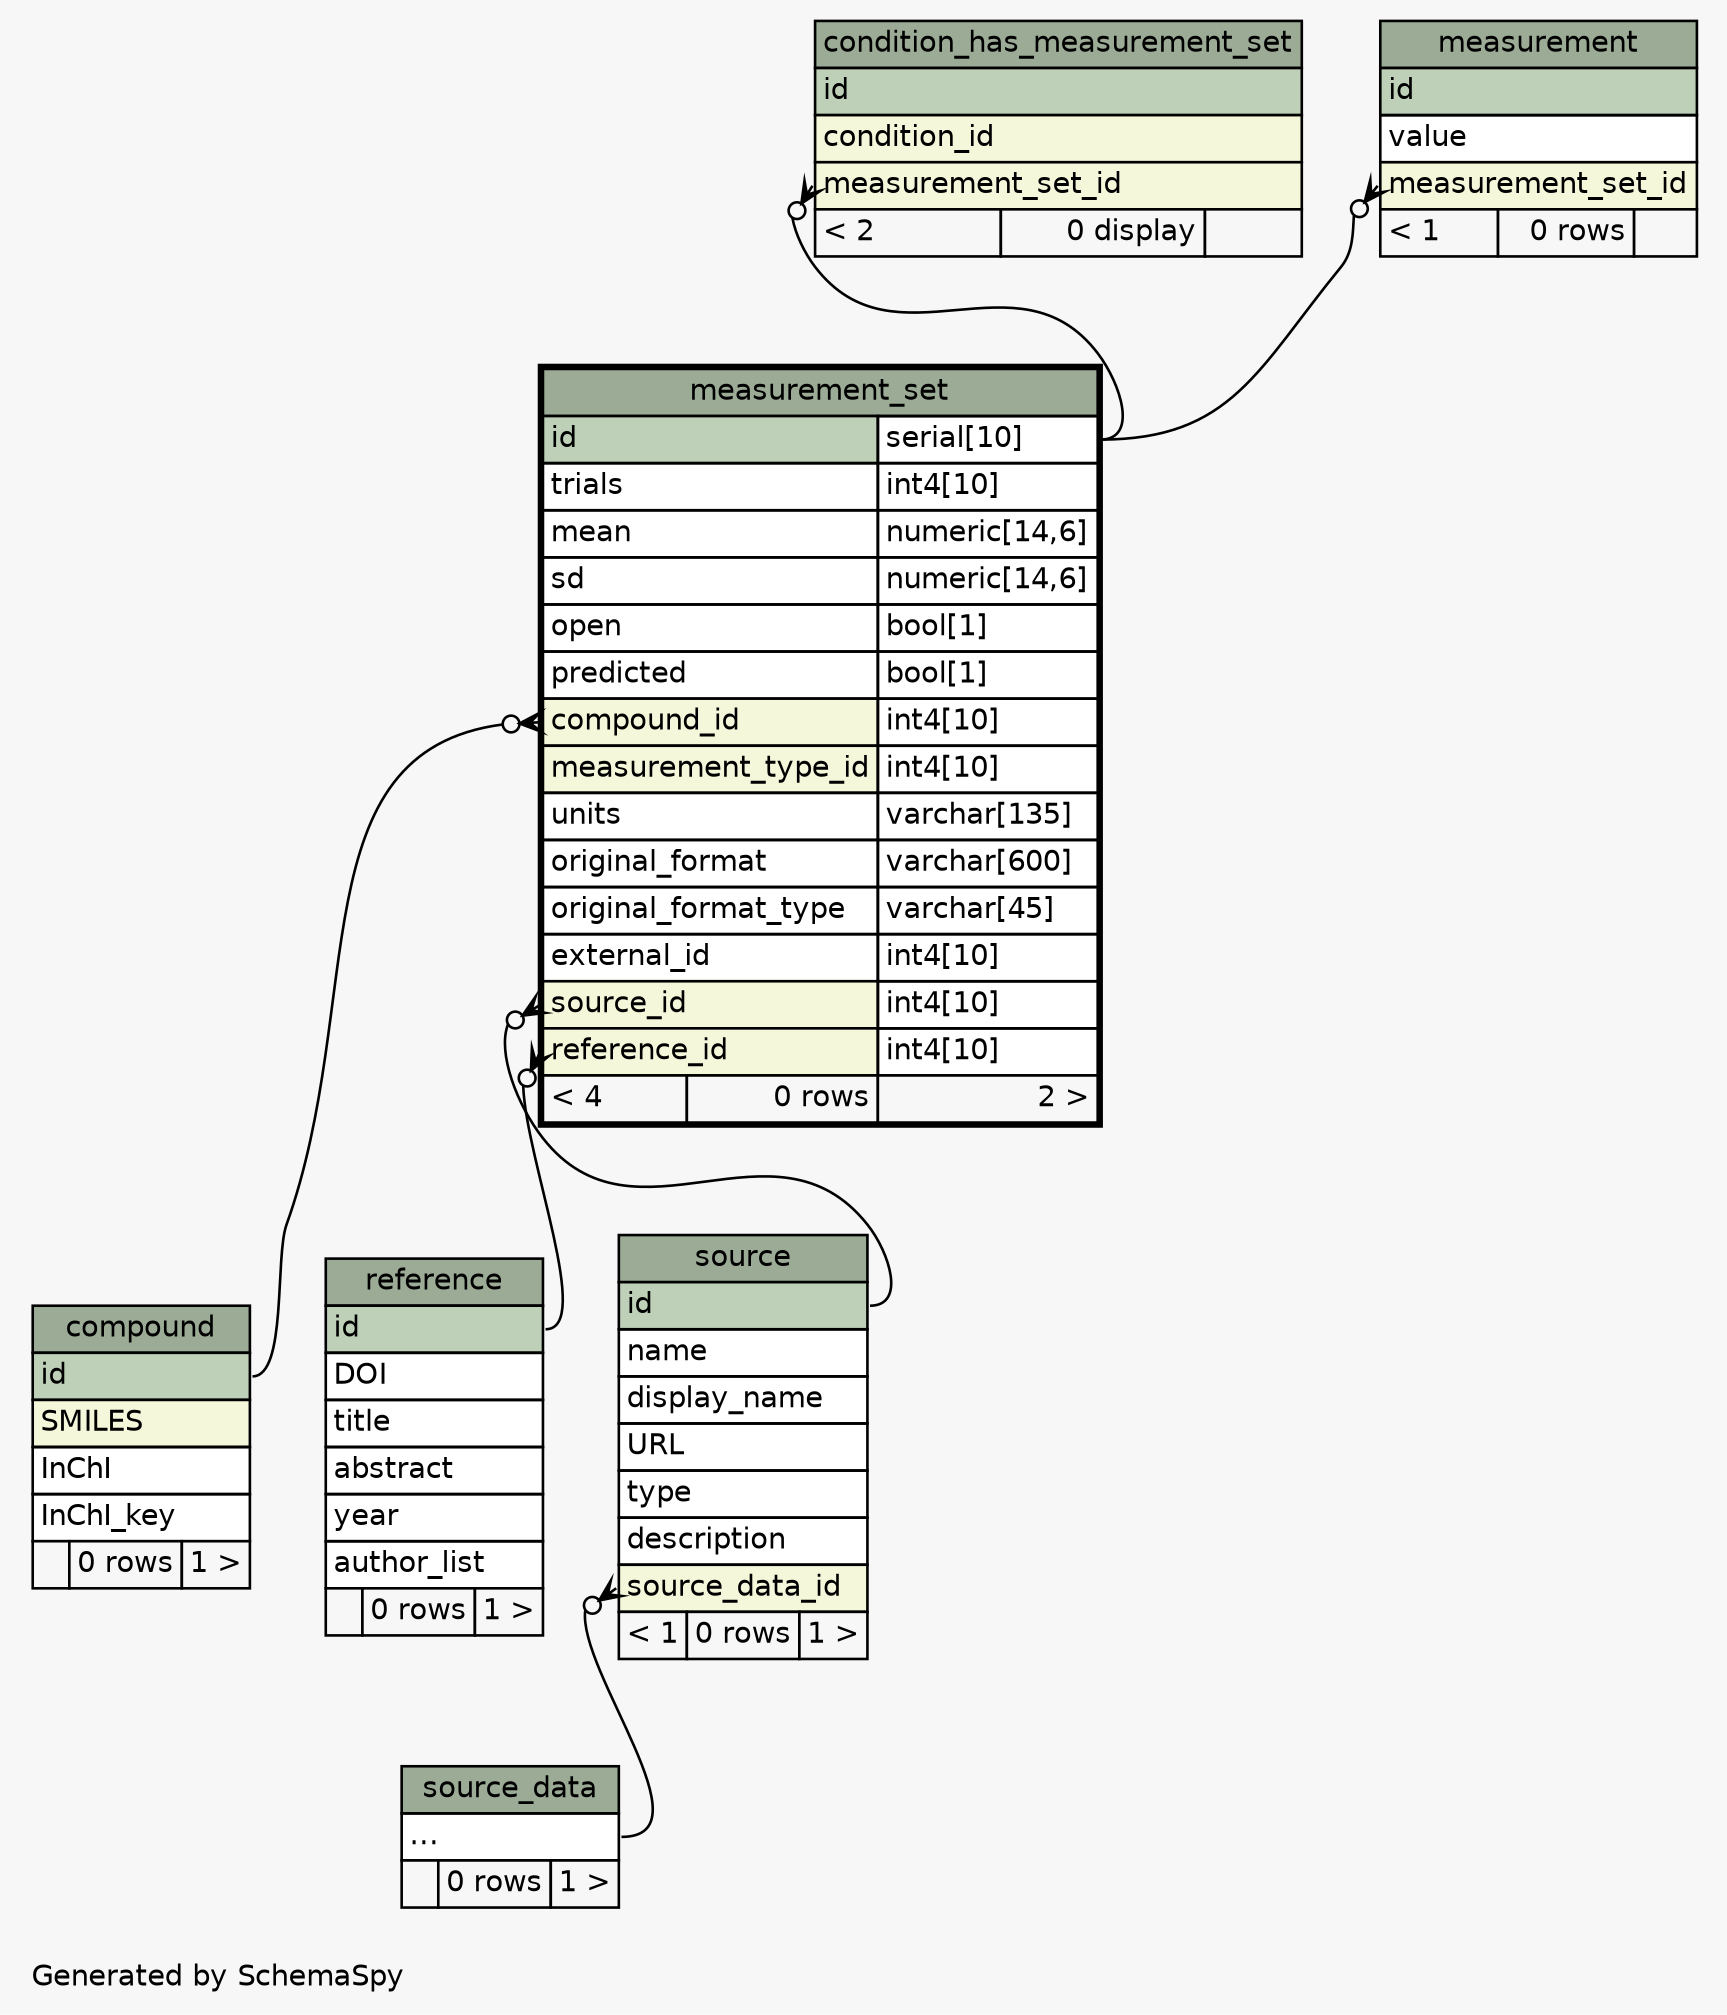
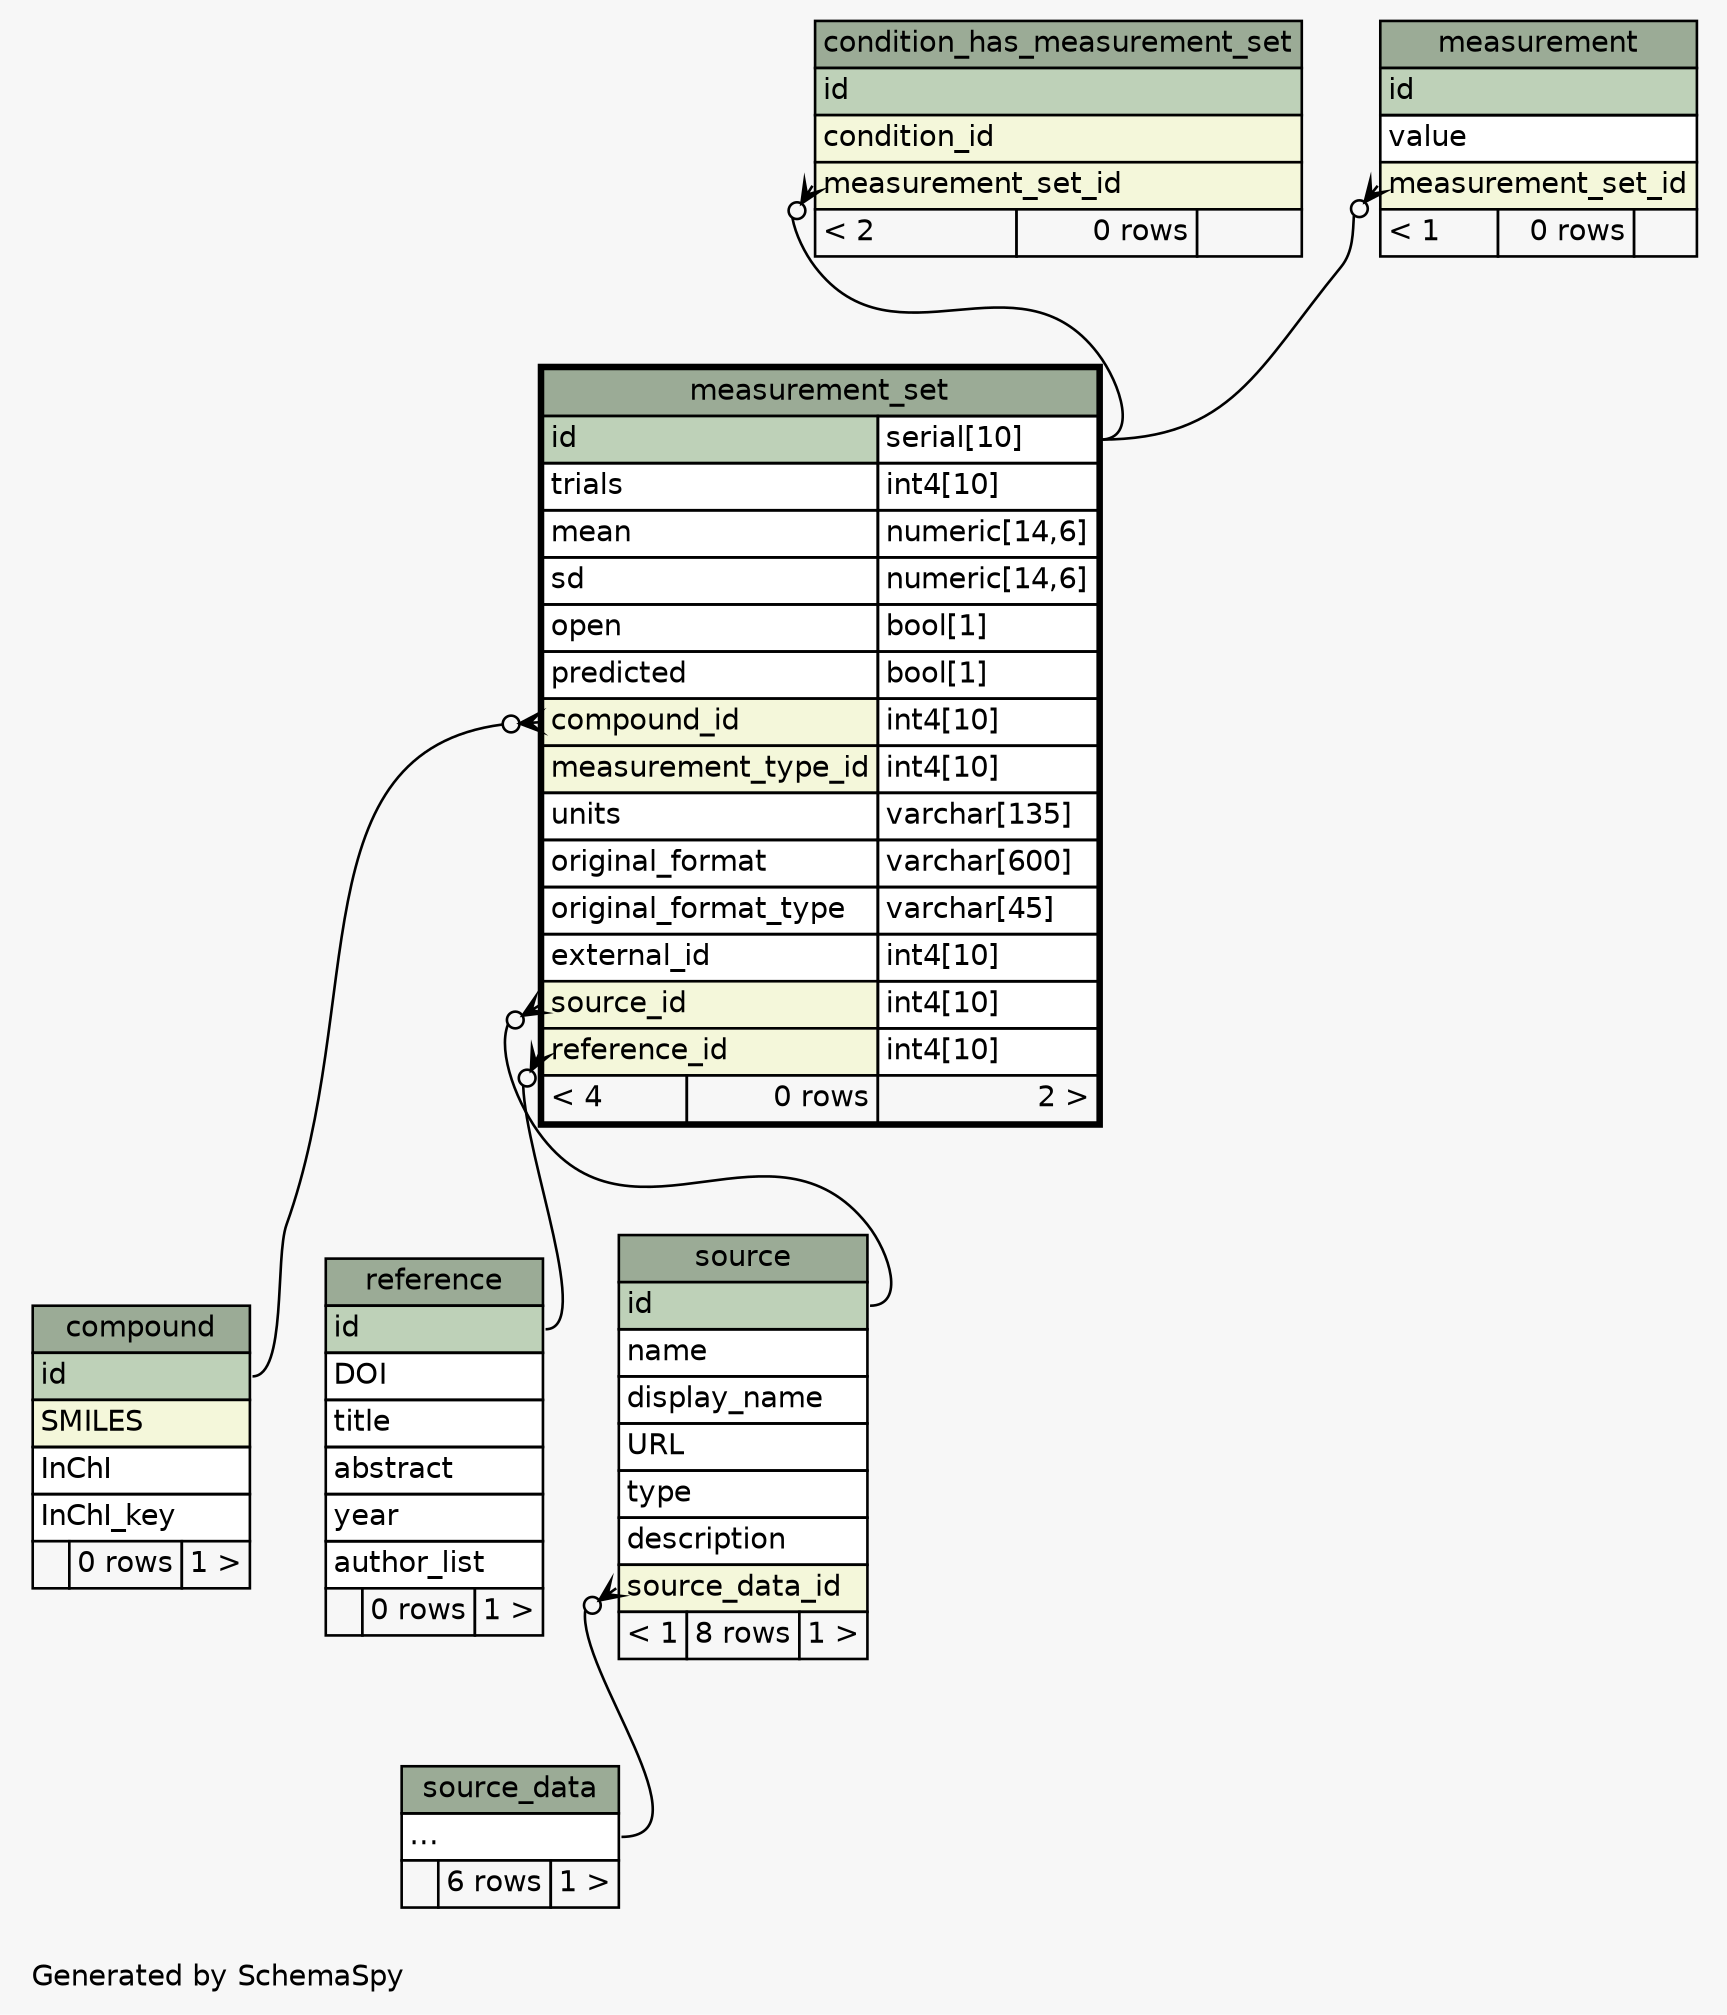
(1132, 232) -> (1141, 232)
(743, 1634) -> (743, 1634)
(495, 1883) -> (495, 1883)
